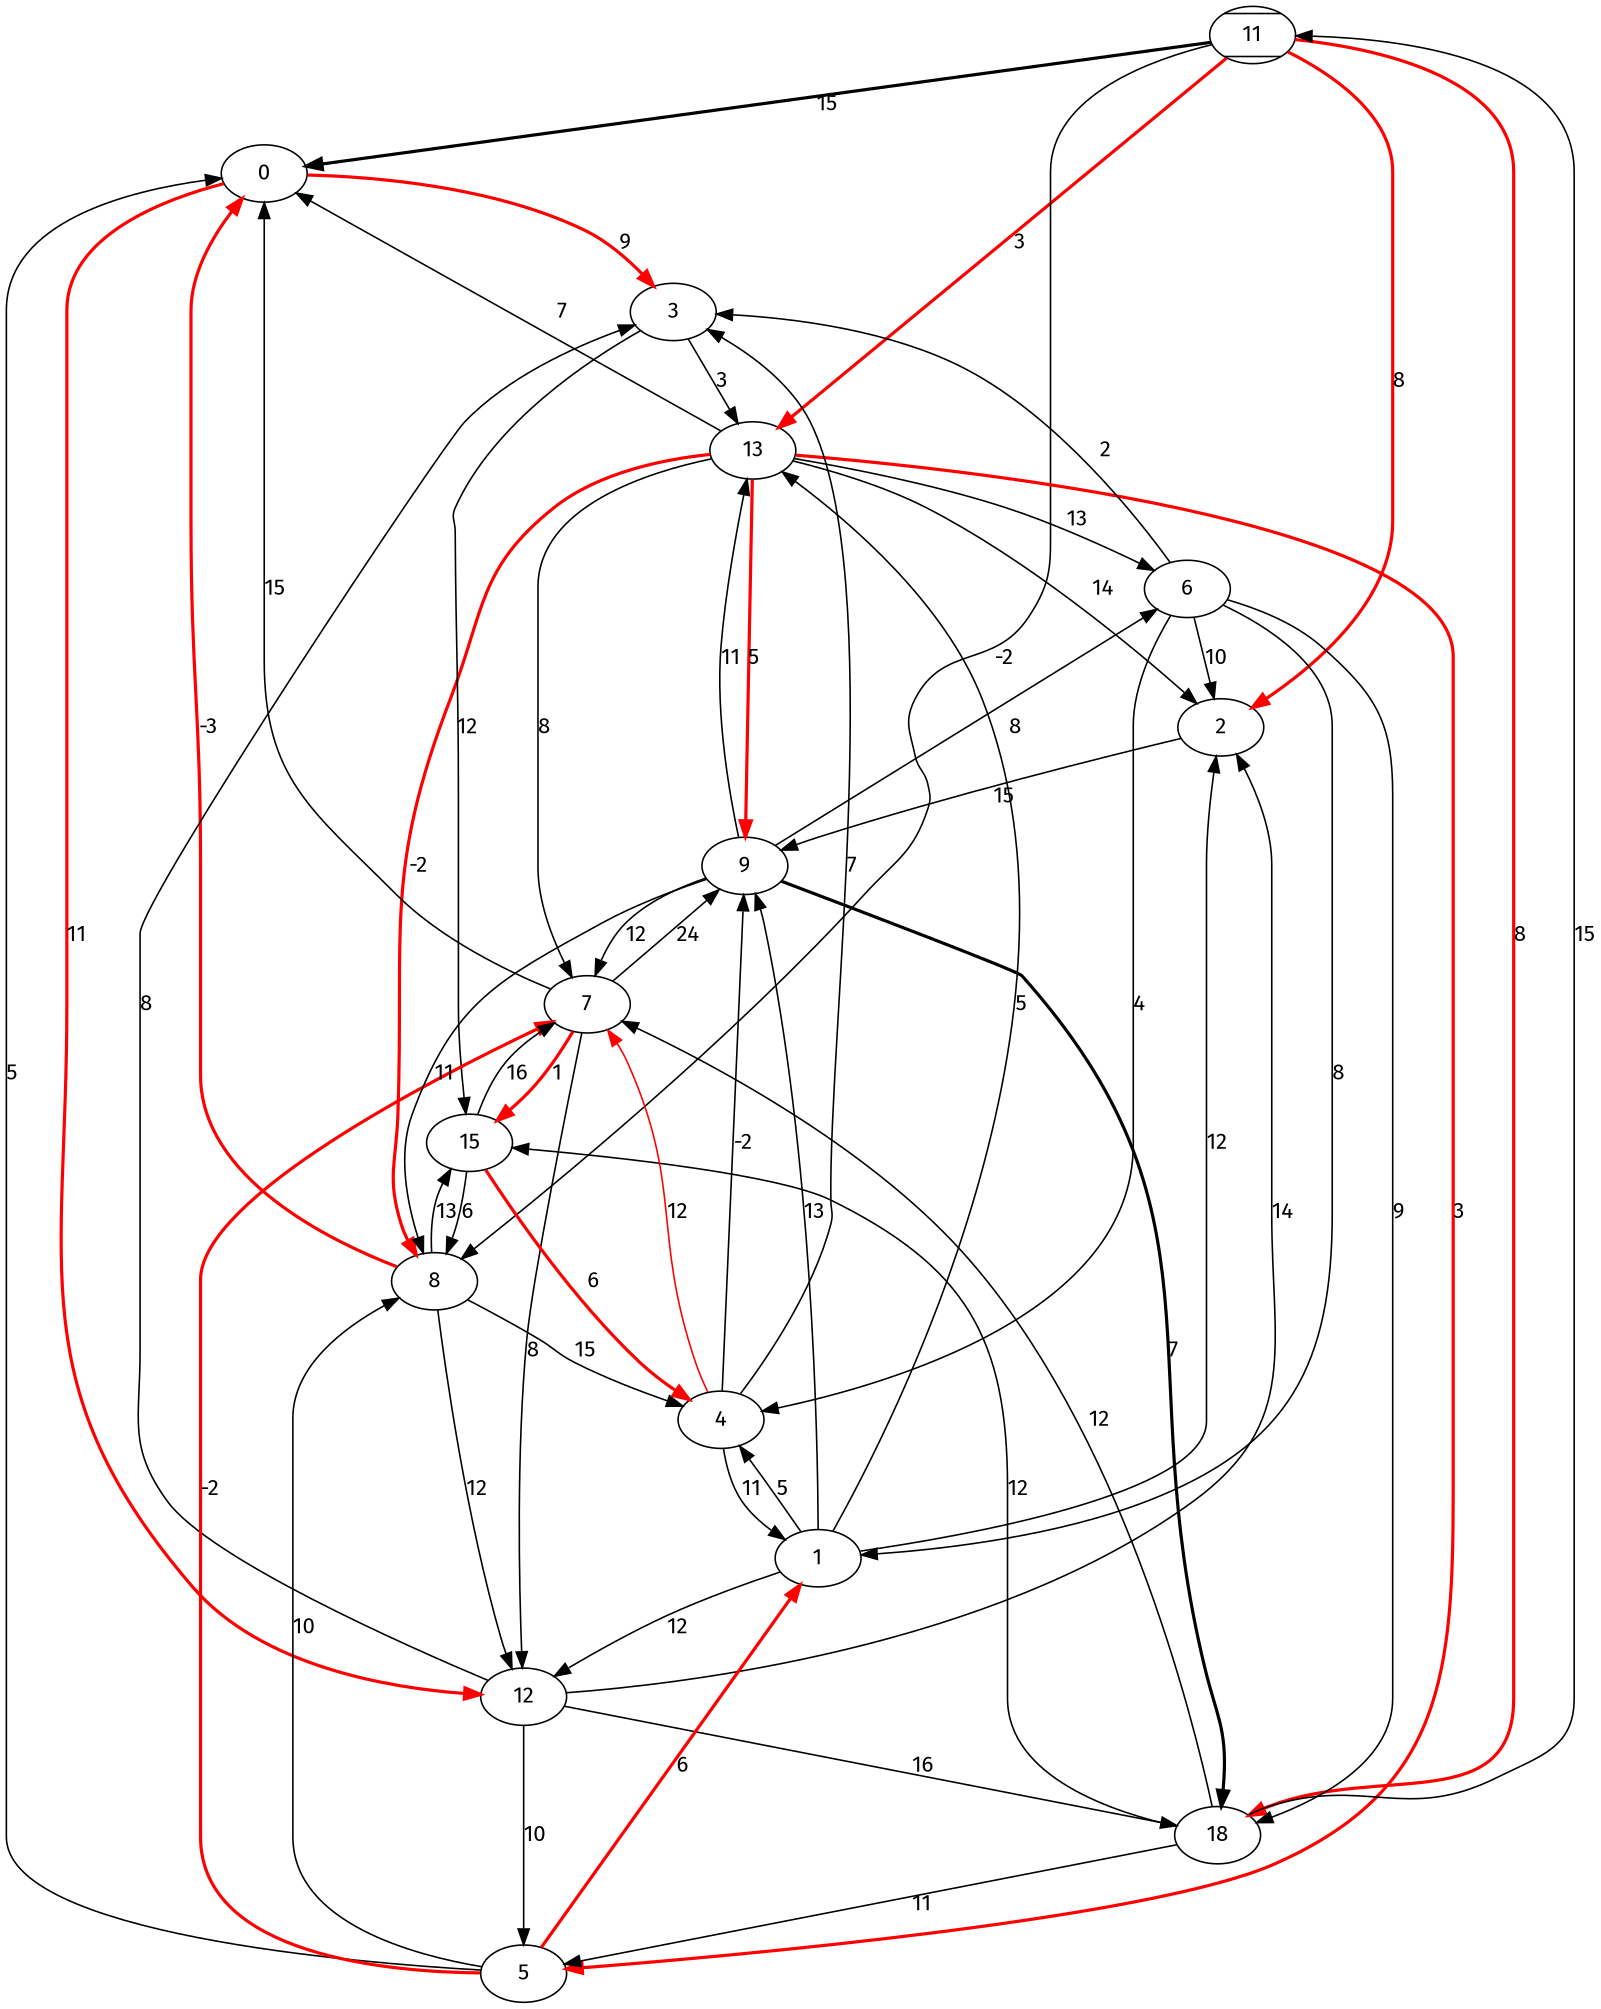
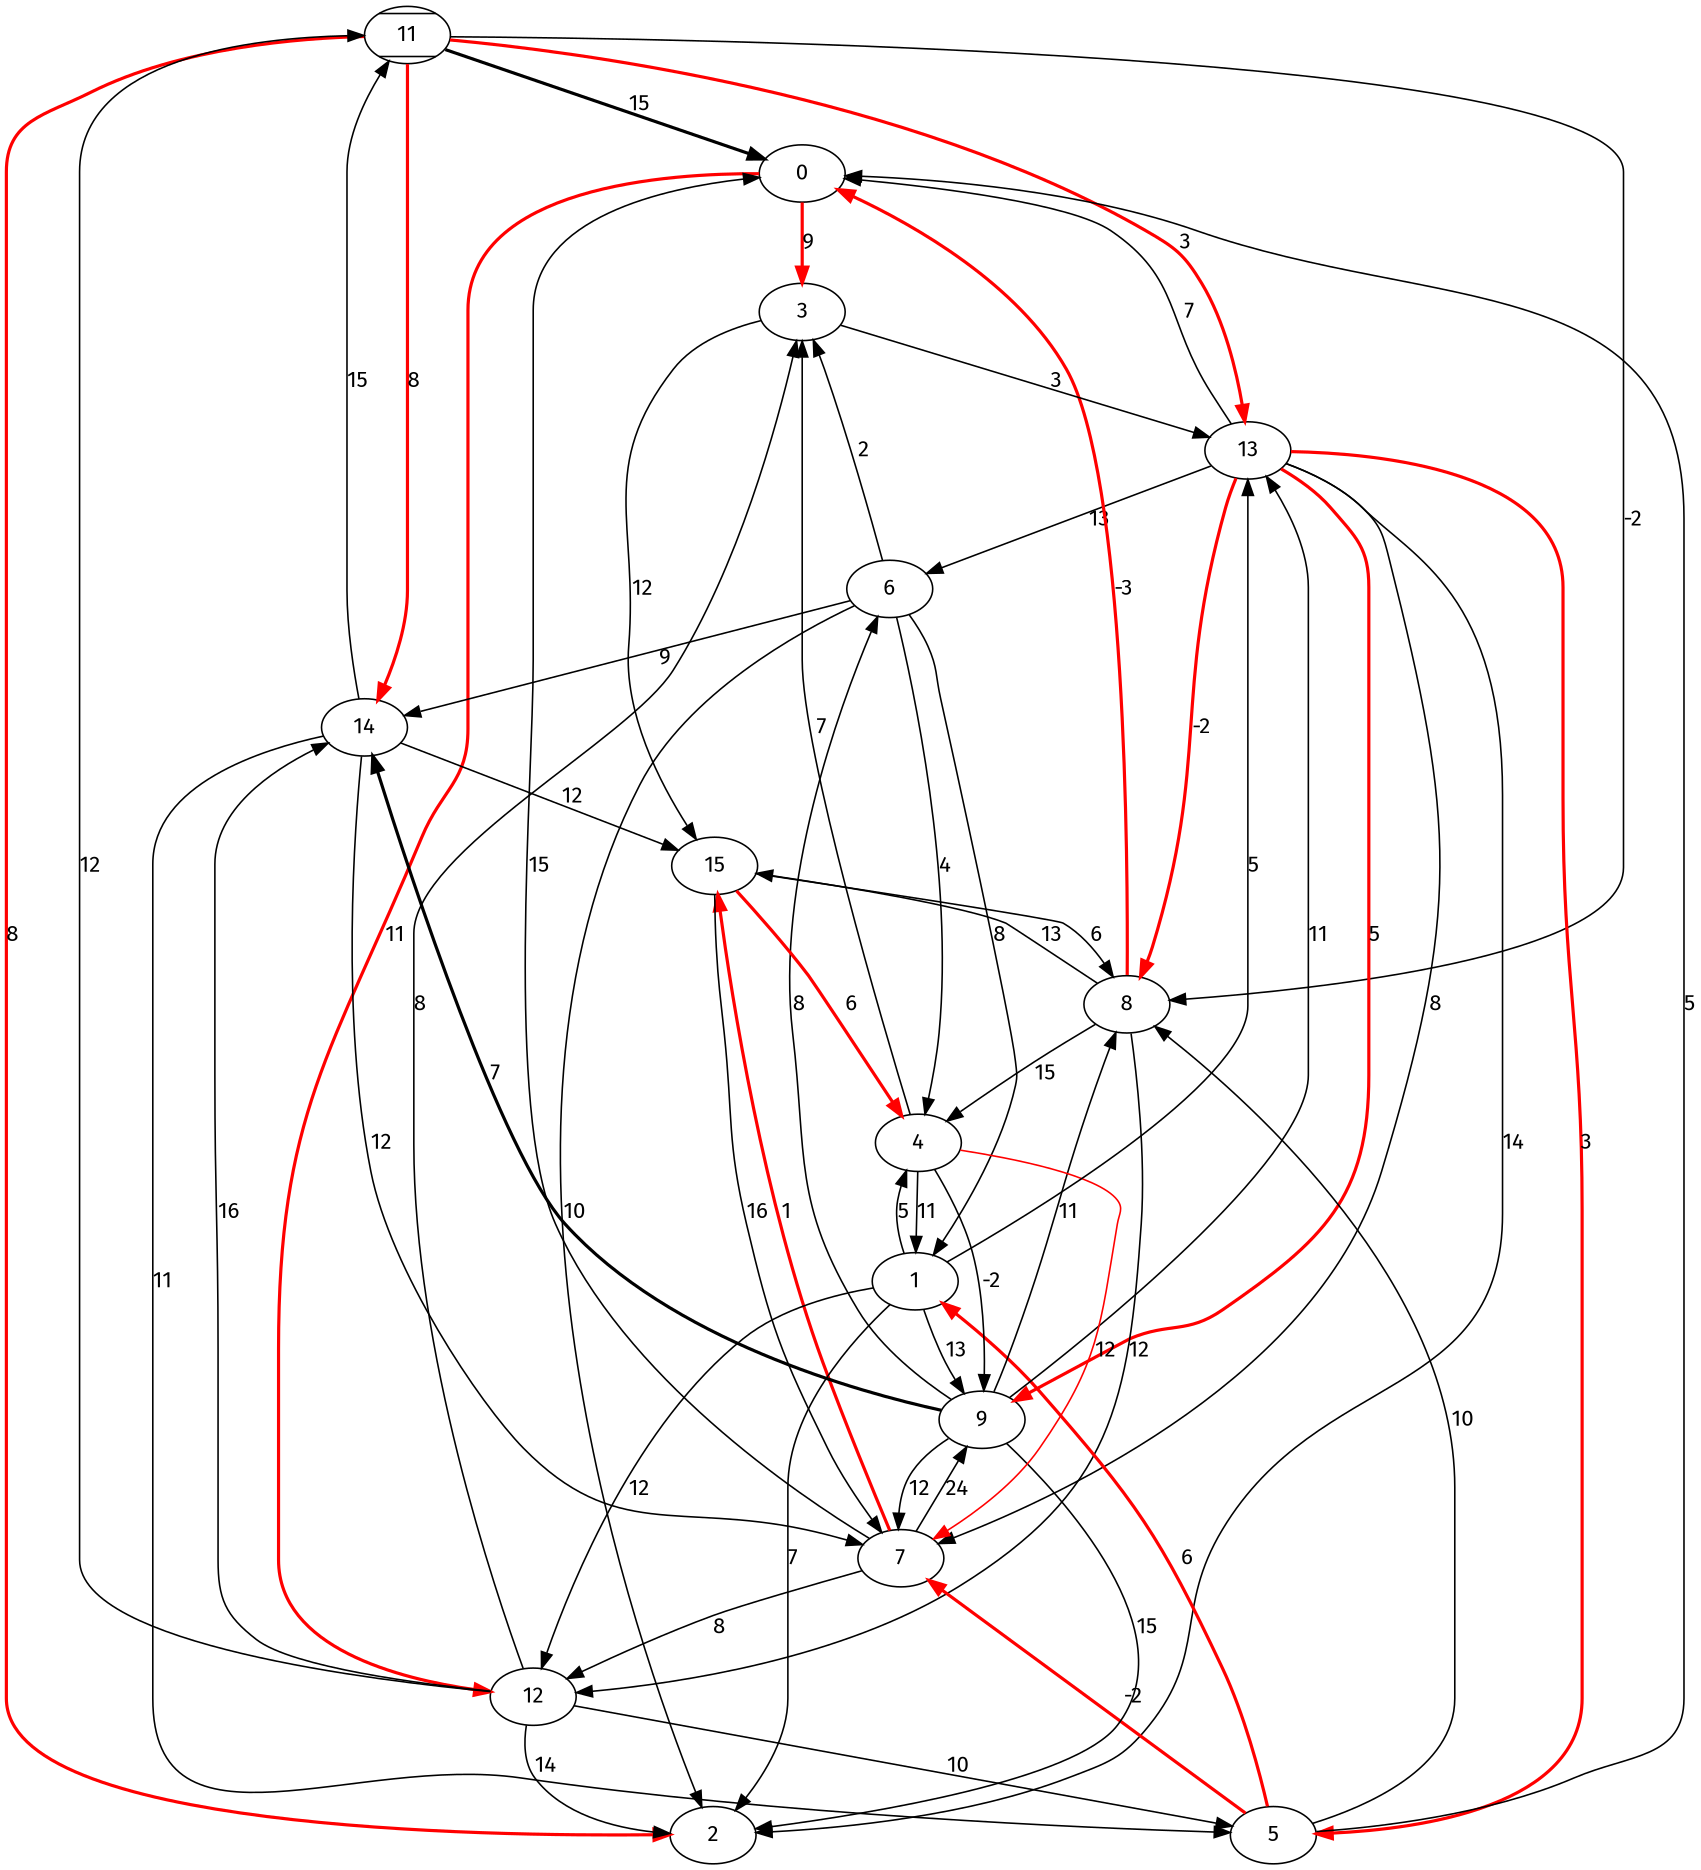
(988, 788) -> (1104, 1737)
none -> (80, 925)
(1217, 1143) -> (793, 1558)
(1218, 1835) -> (364, 727)
